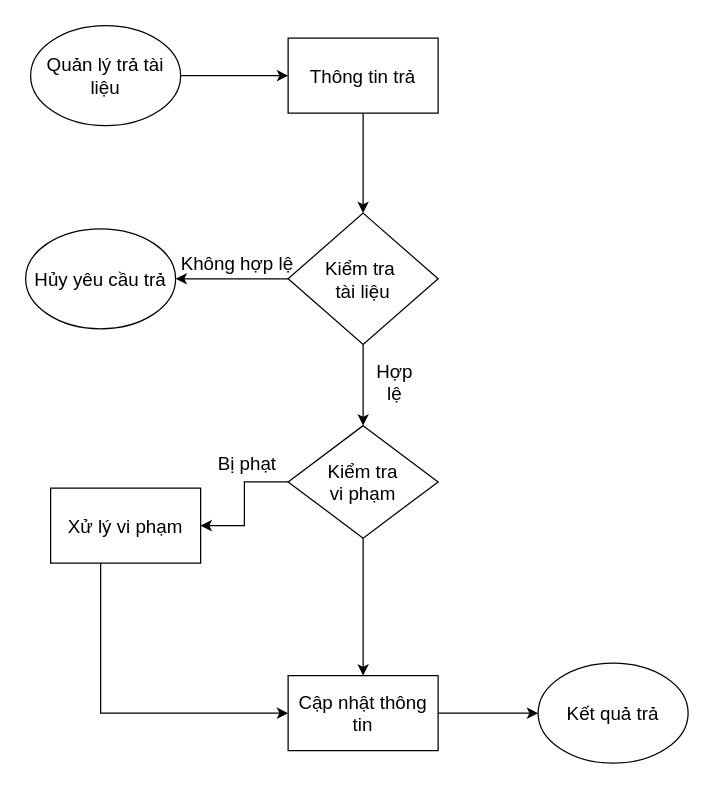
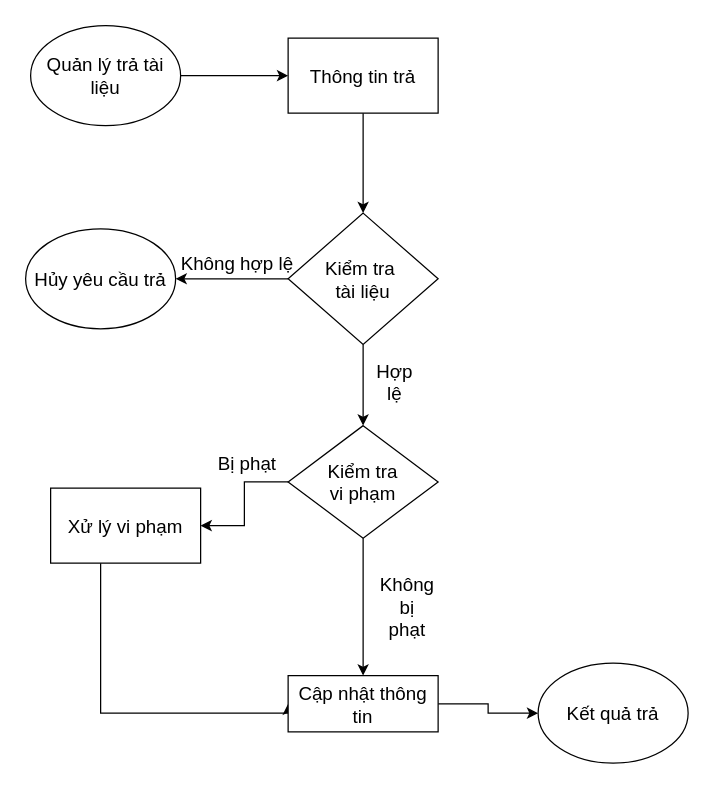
none -> (407, 607)
(363, 713) -> (363, 704)
